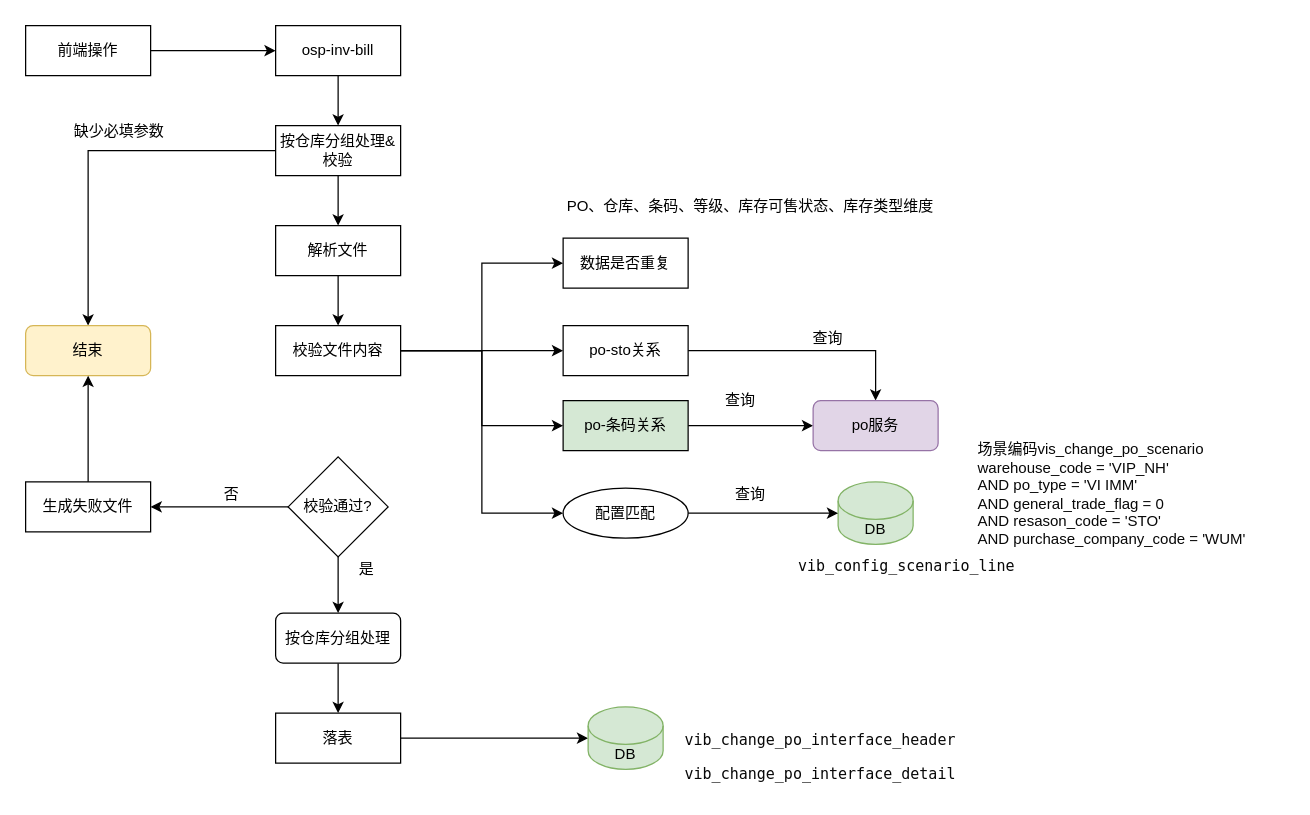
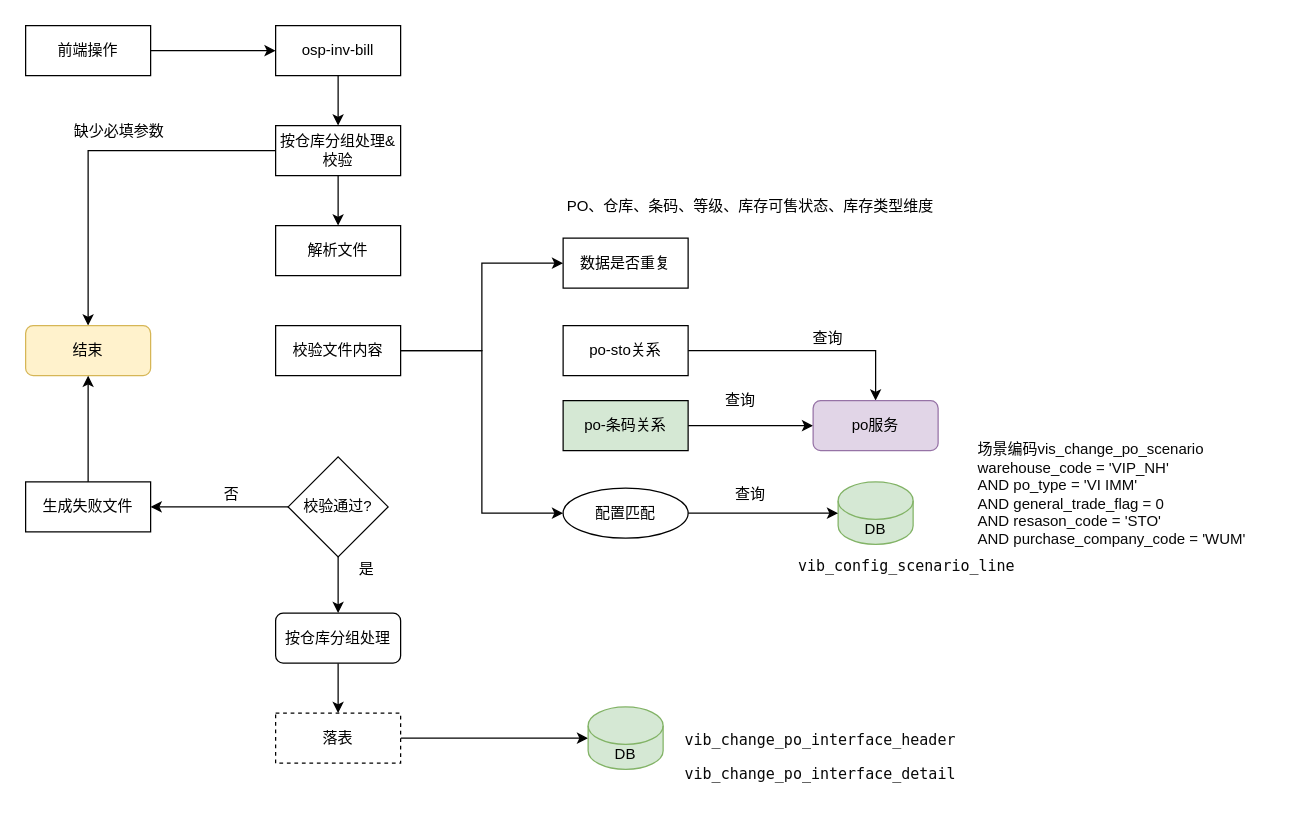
(338, 297) -> none
(519, 351) -> none
(519, 426) -> none
(338, 738) -> (338, 738)
